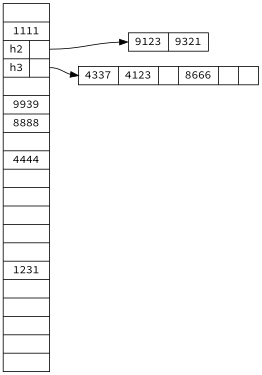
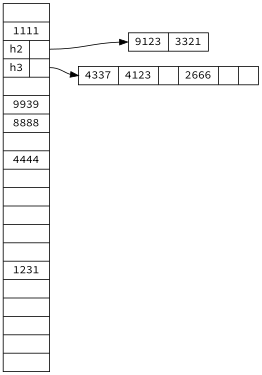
(188, 42) -> (188, 42)
(198, 75) -> (198, 75)
